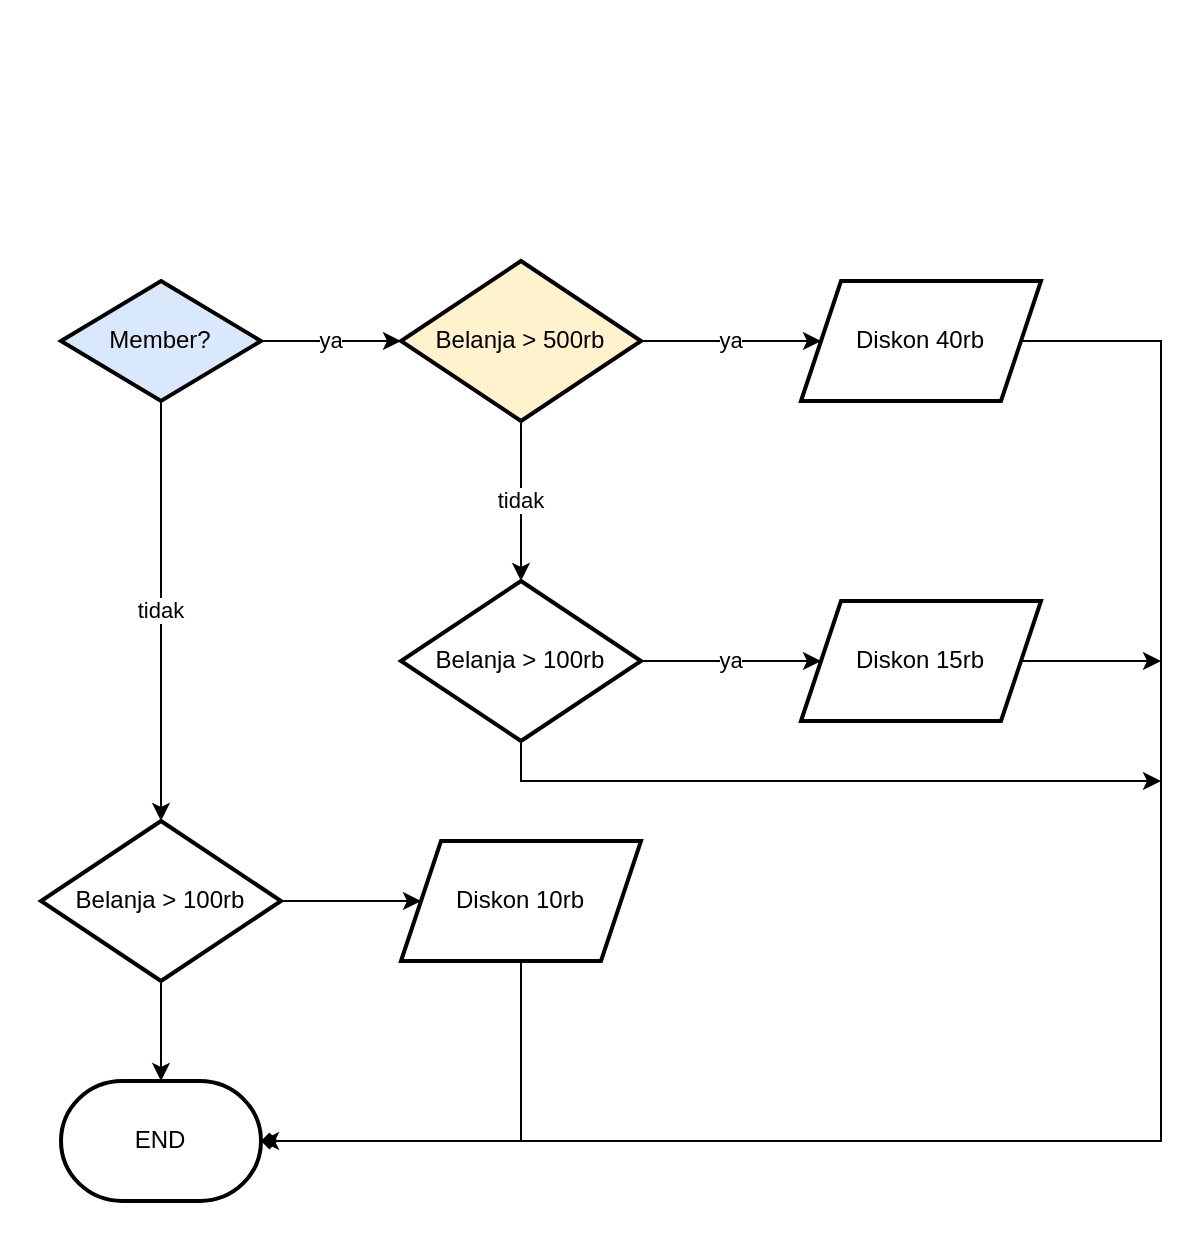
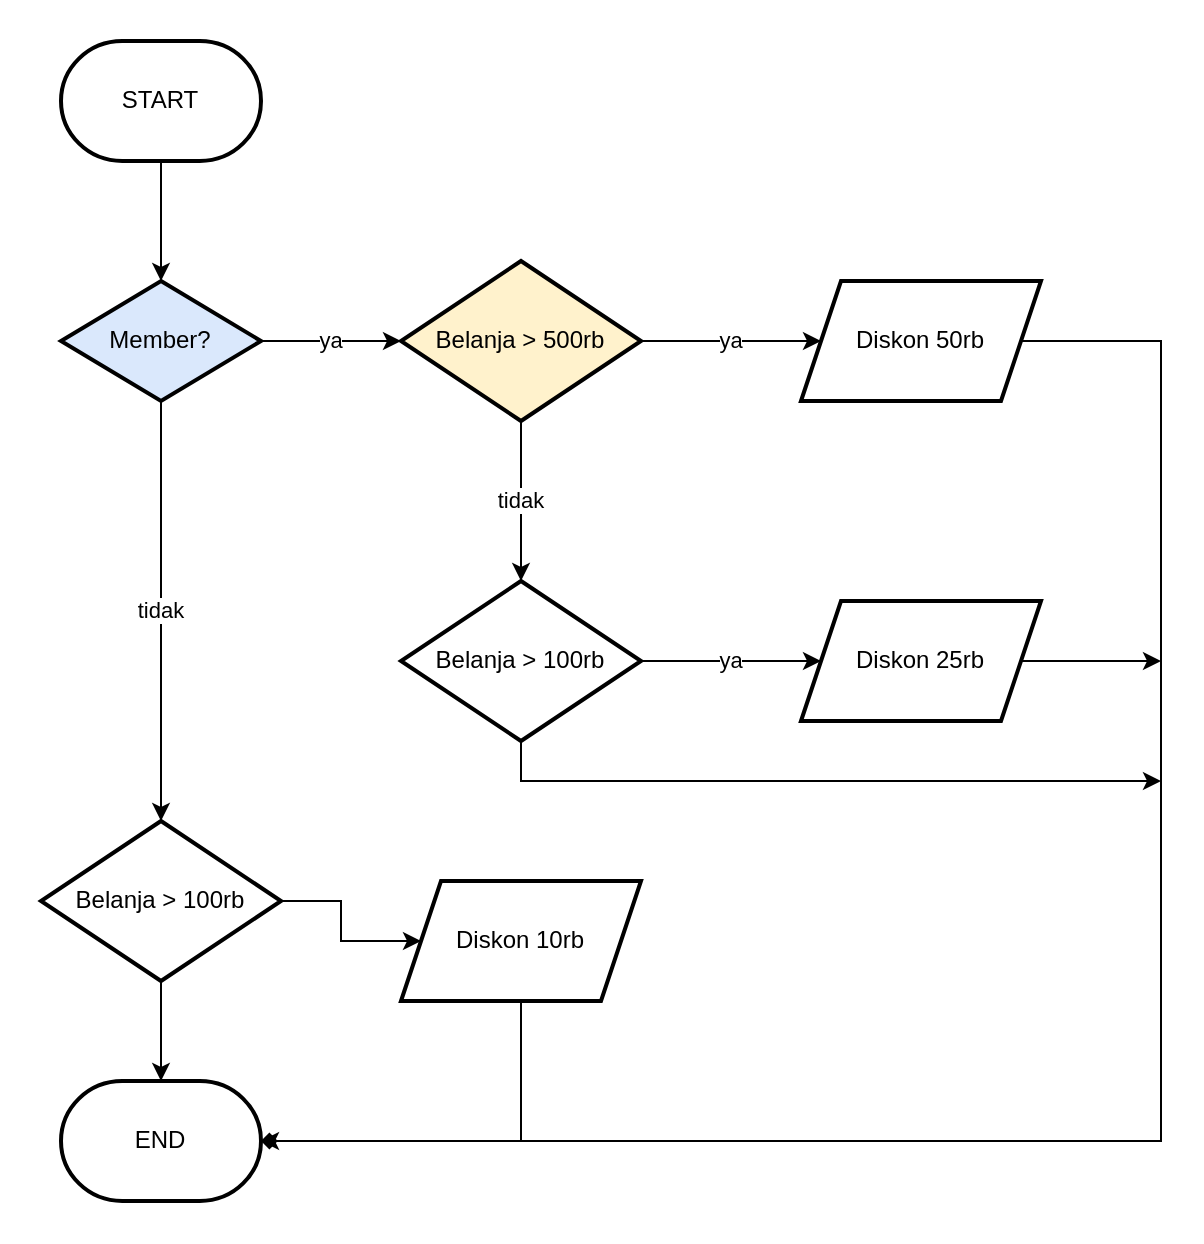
none -> (161, 101)
none -> (161, 214)
(921, 341) -> (921, 341)
(921, 661) -> (921, 661)
(521, 901) -> (521, 941)
